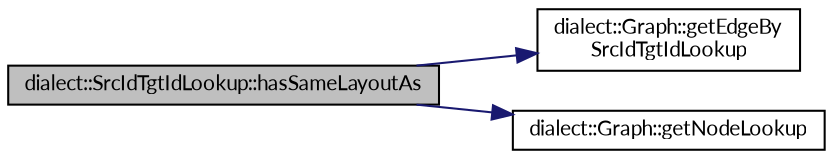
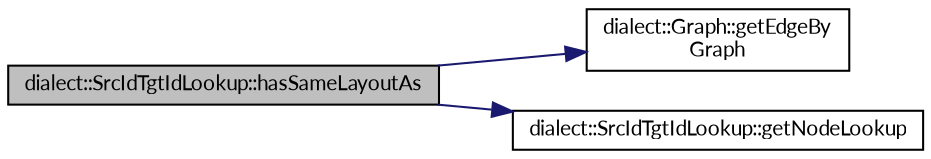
(669, 40) -> (718, 40)
(669, 130) -> (718, 130)
